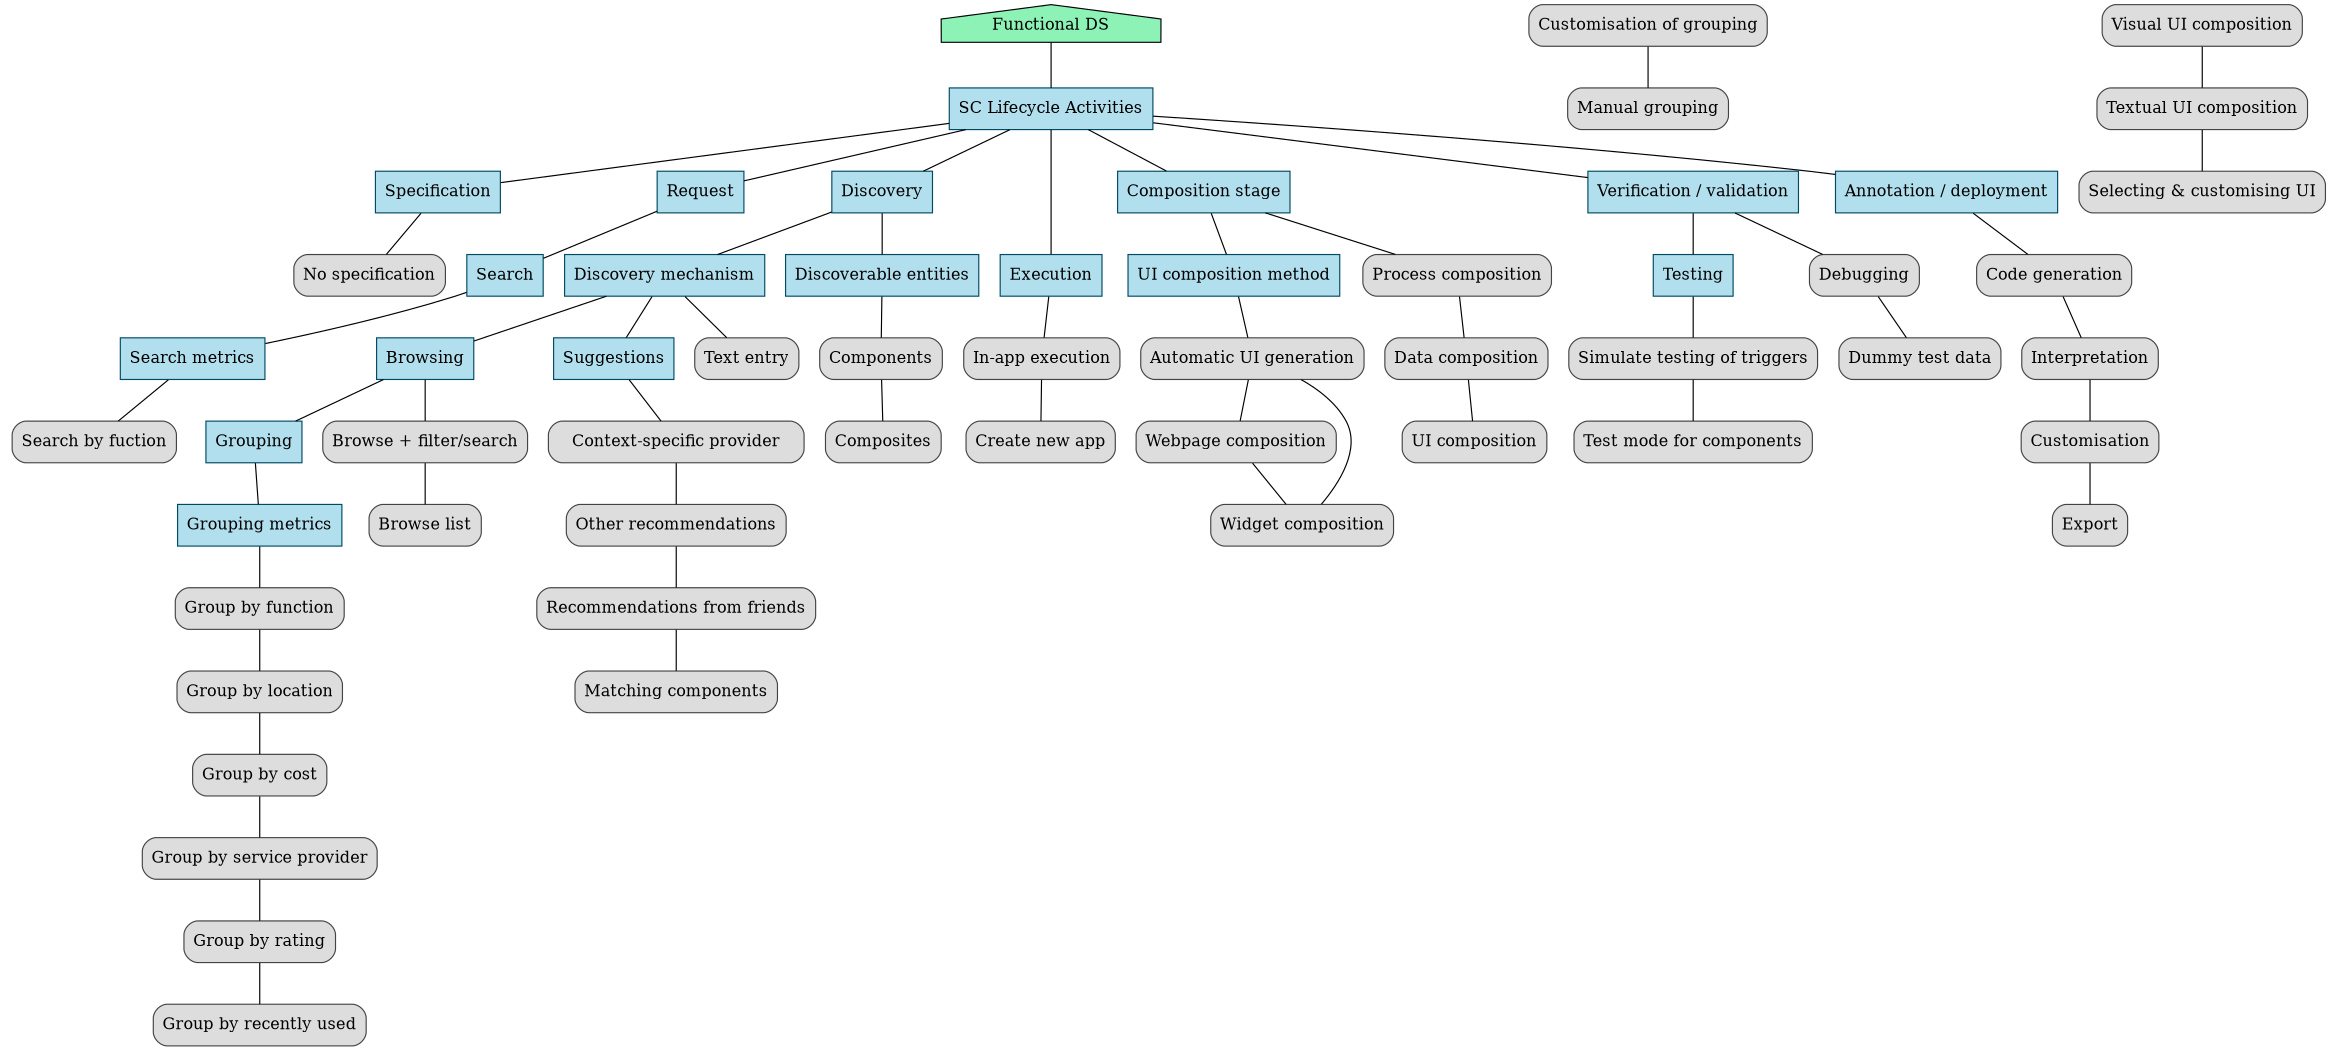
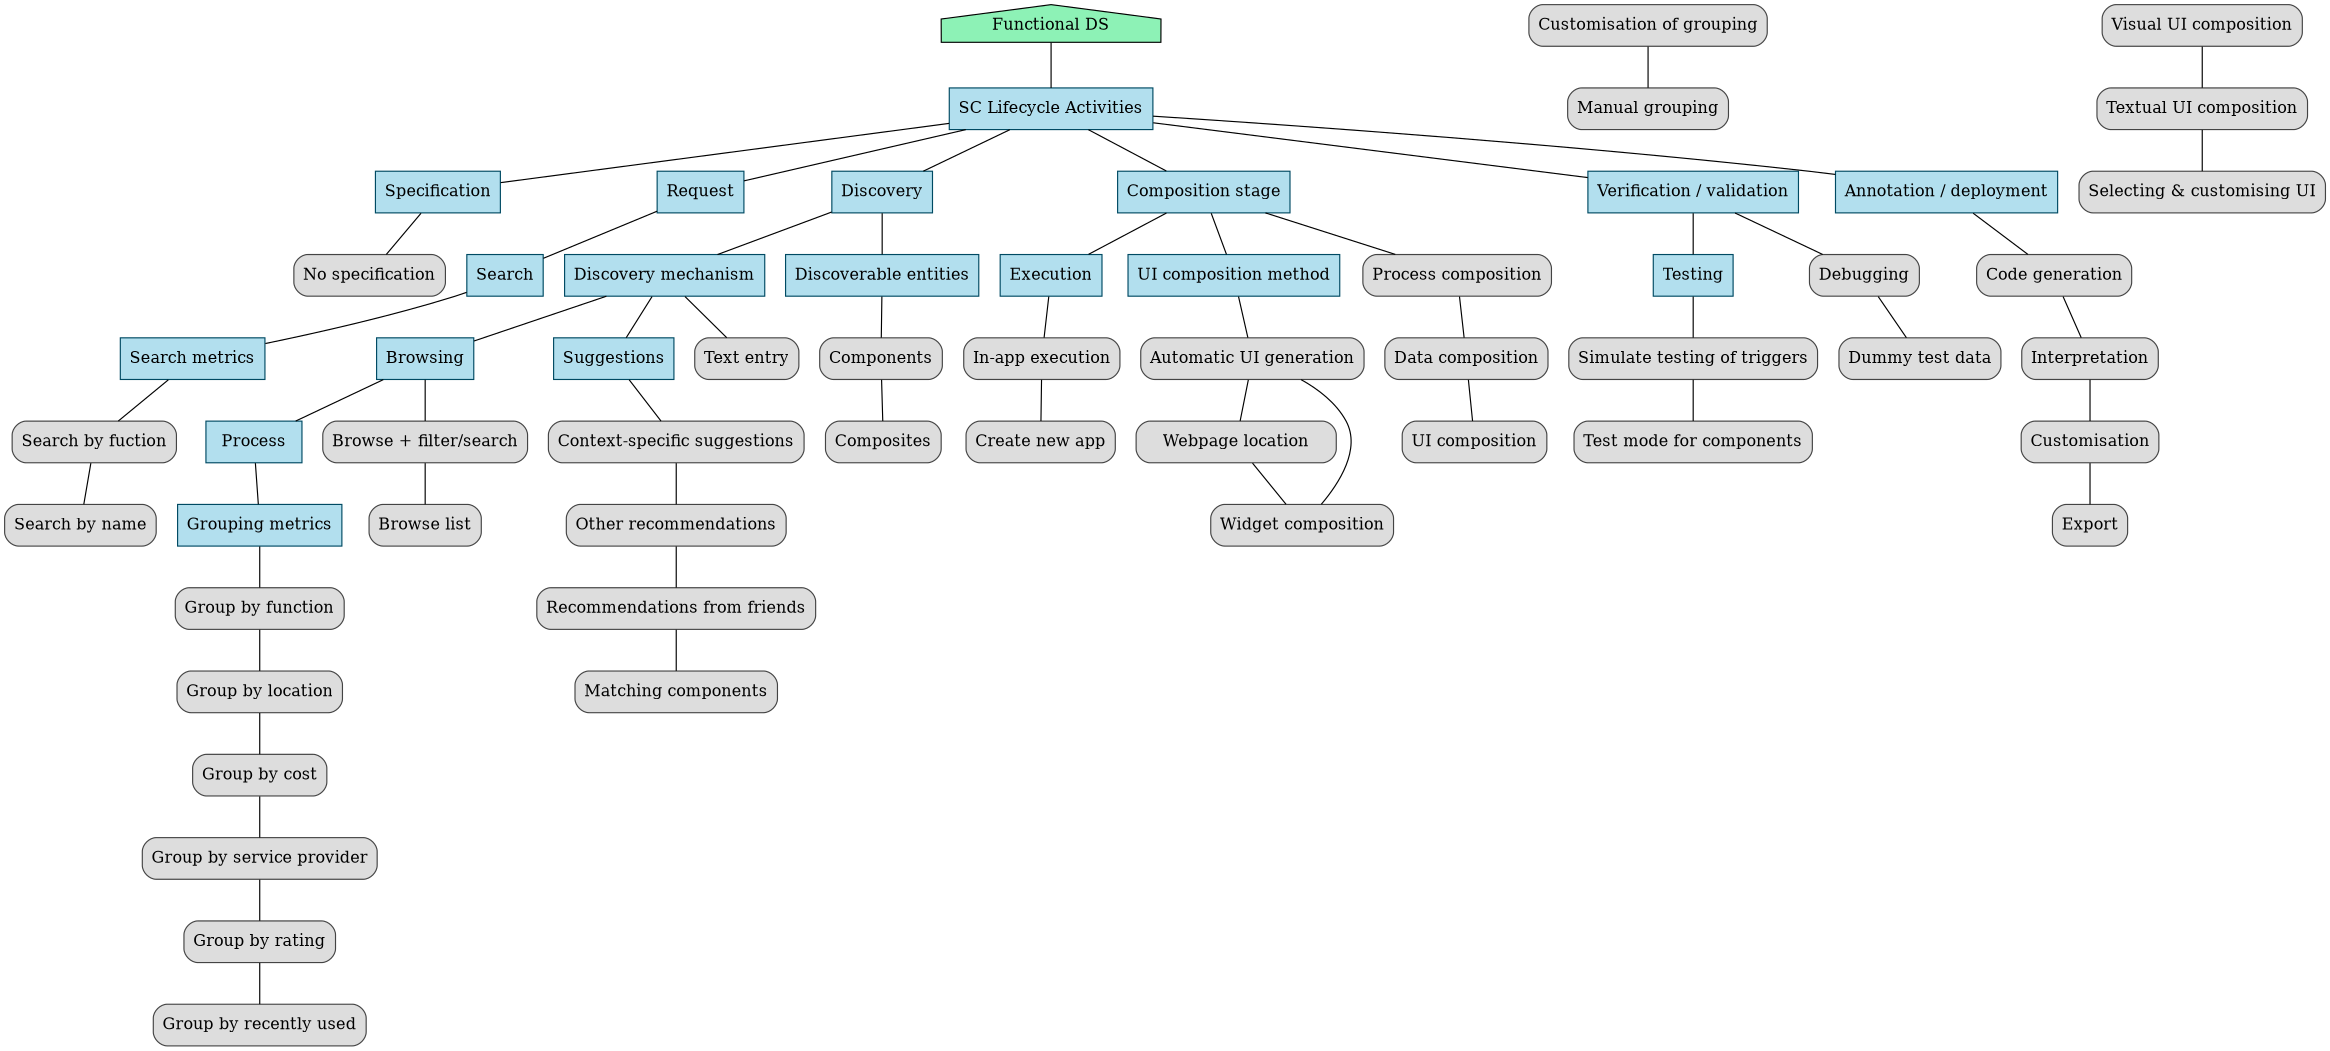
(1051, 192) -> (1128, 234)
(254, 442) -> (254, 442)
(676, 442) -> (676, 442)
(1236, 442) -> (1236, 442)
none -> (80, 525)
